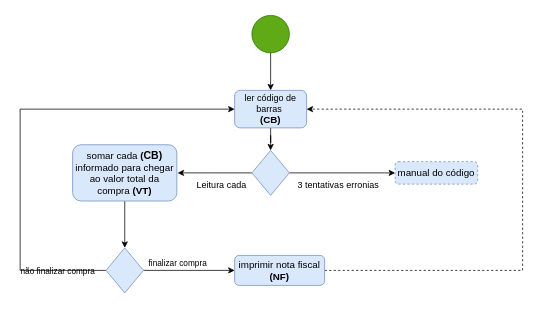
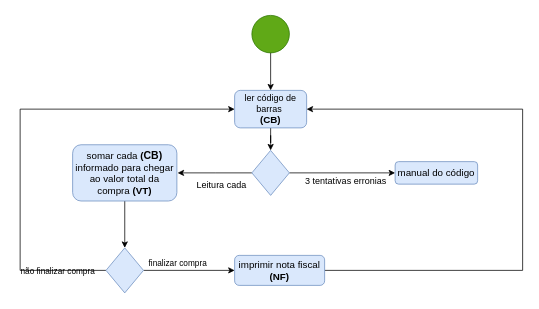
(436, 173) -> (436, 173)
(338, 184) -> (345, 180)
(522, 184) -> (522, 184)
